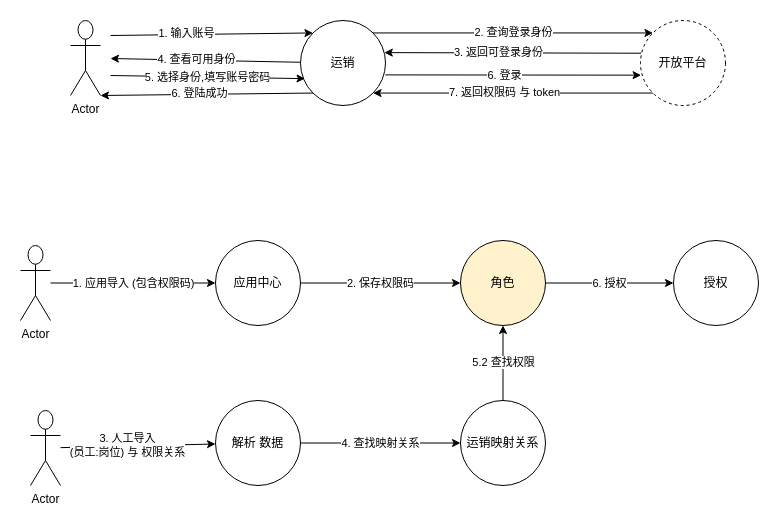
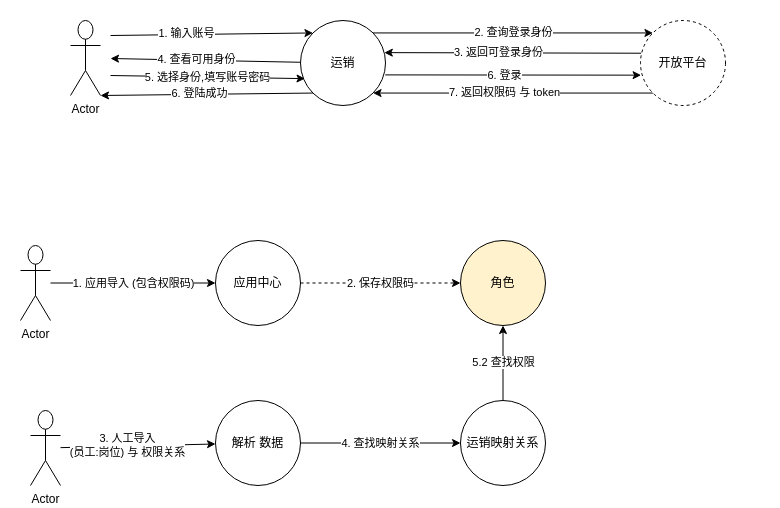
(325, 283) -> (325, 283)
(606, 283) -> none
(716, 283) -> none
